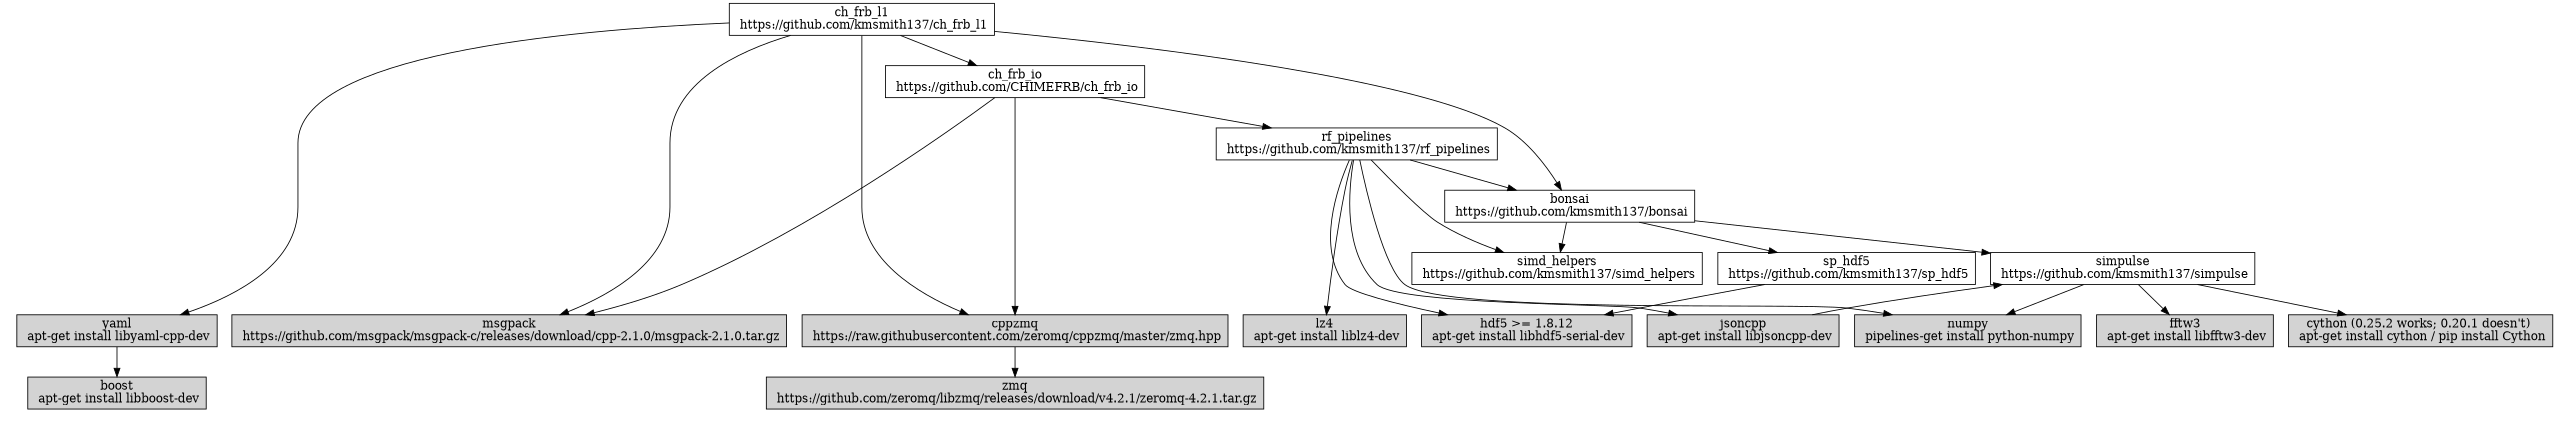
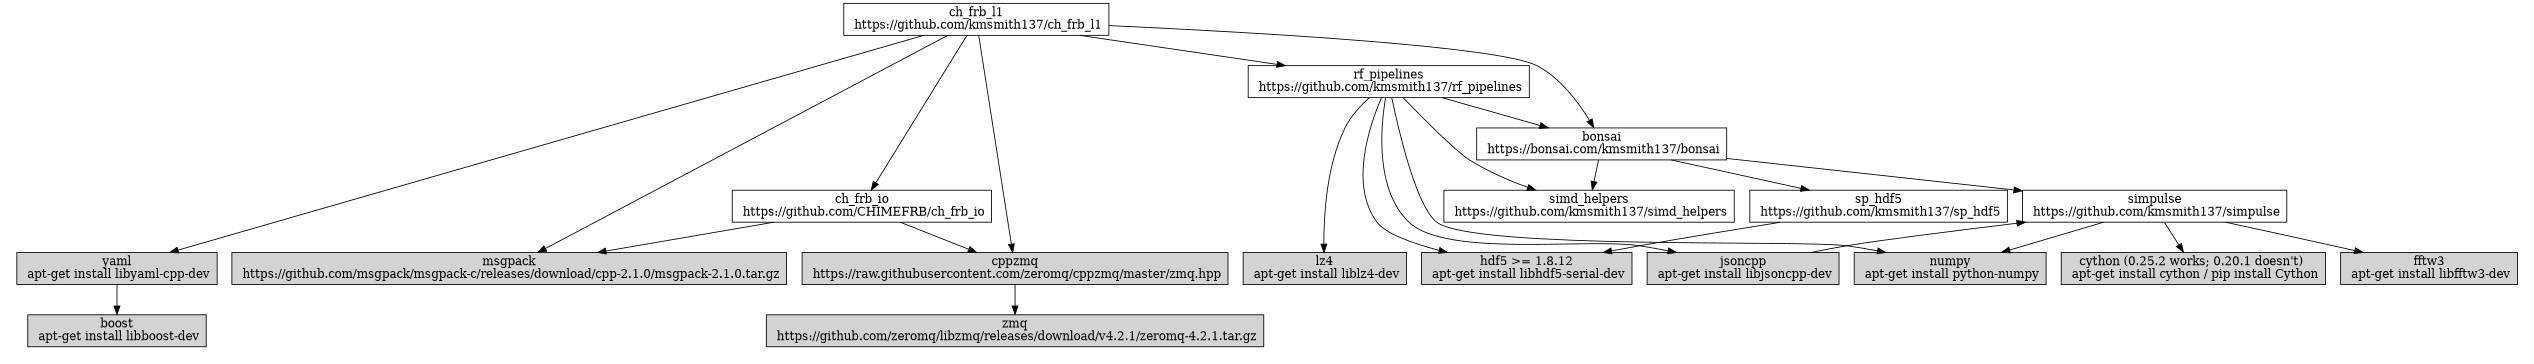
(1182, 112) -> (1178, 50)
(1570, 206) -> (1602, 144)
(1968, 331) -> (1950, 268)
